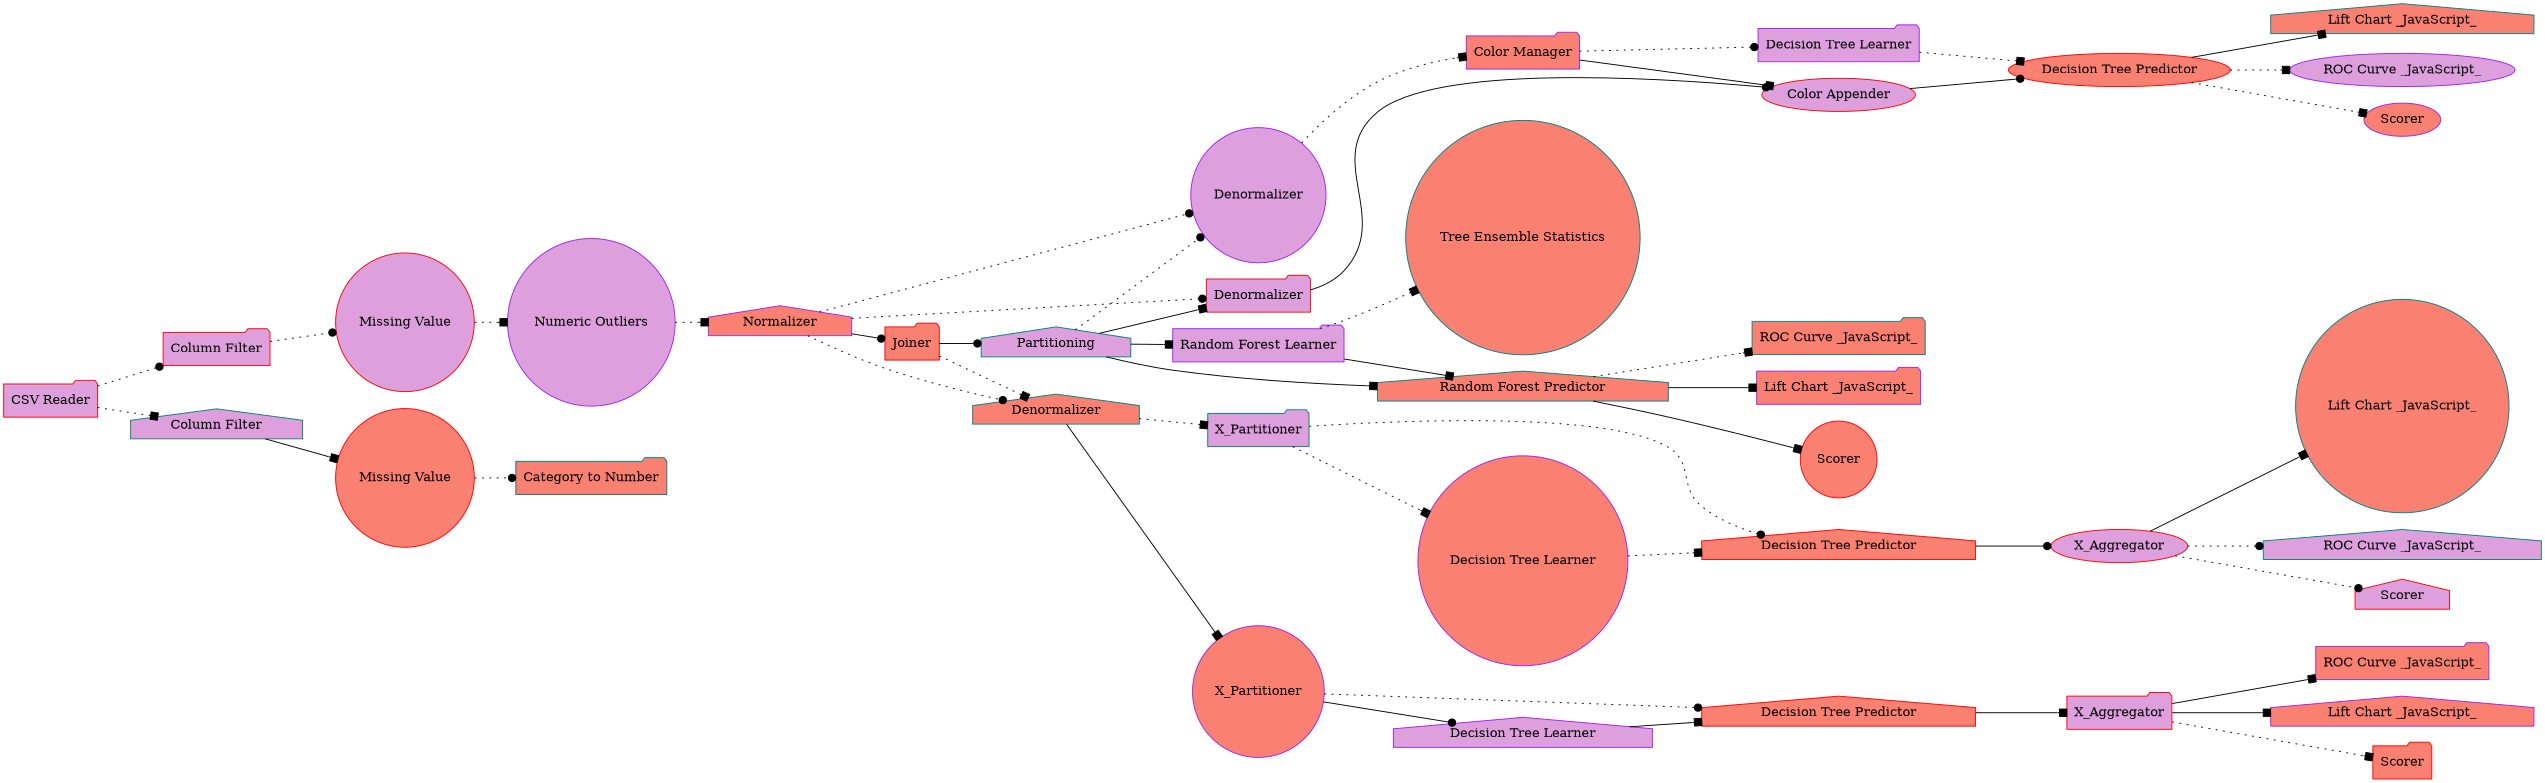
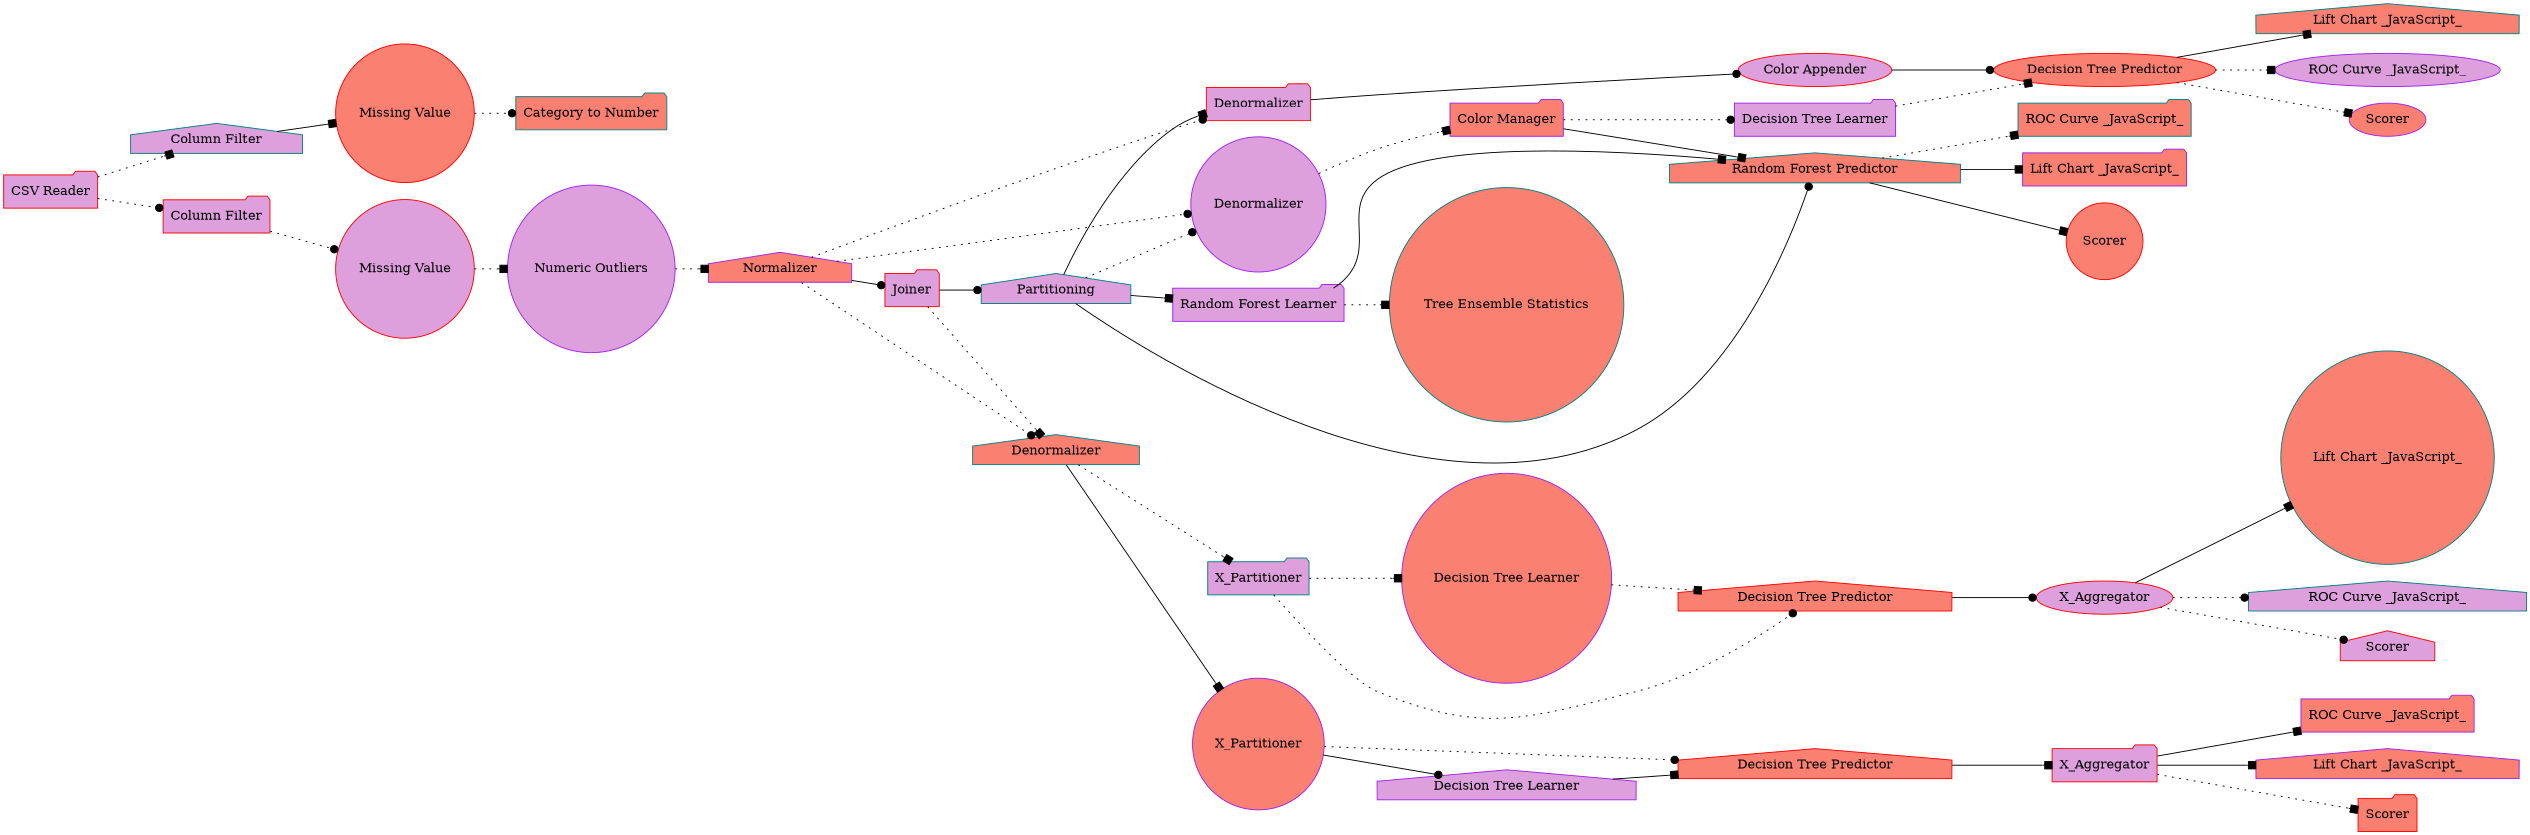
(1672, 72) -> (1650, 143)
(912, 343) -> (912, 290)
(1236, 377) -> (1491, 461)
